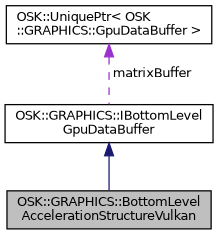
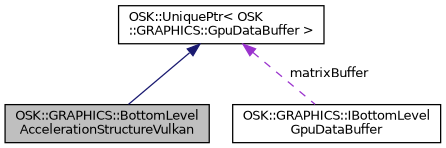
(109, 173) -> (159, 79)
